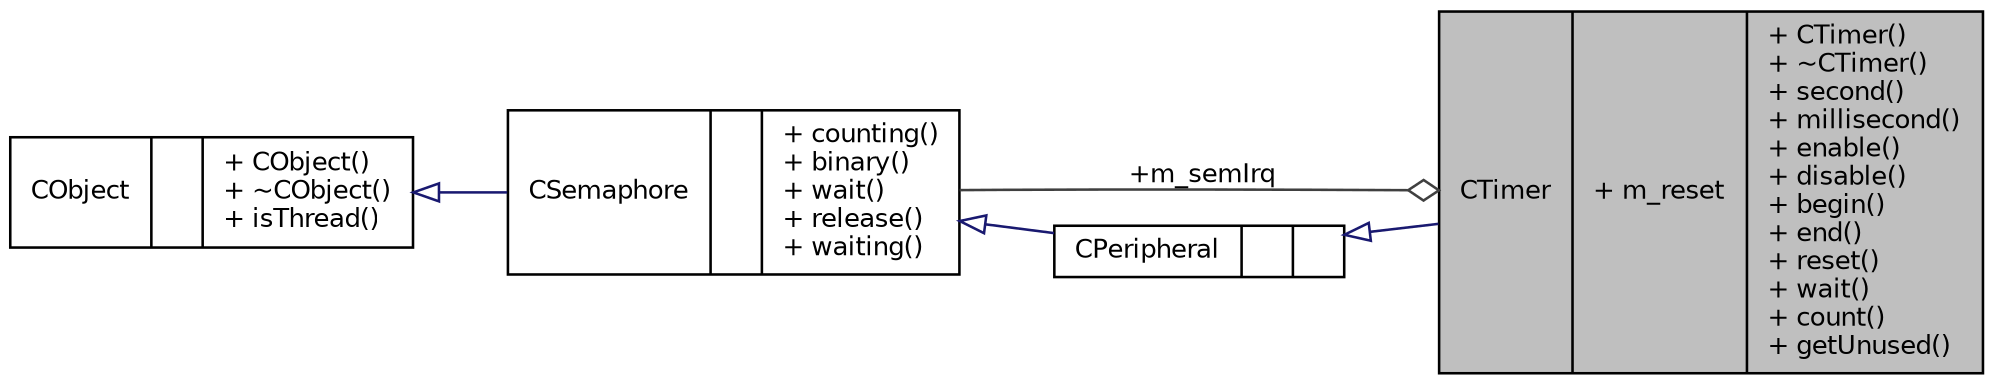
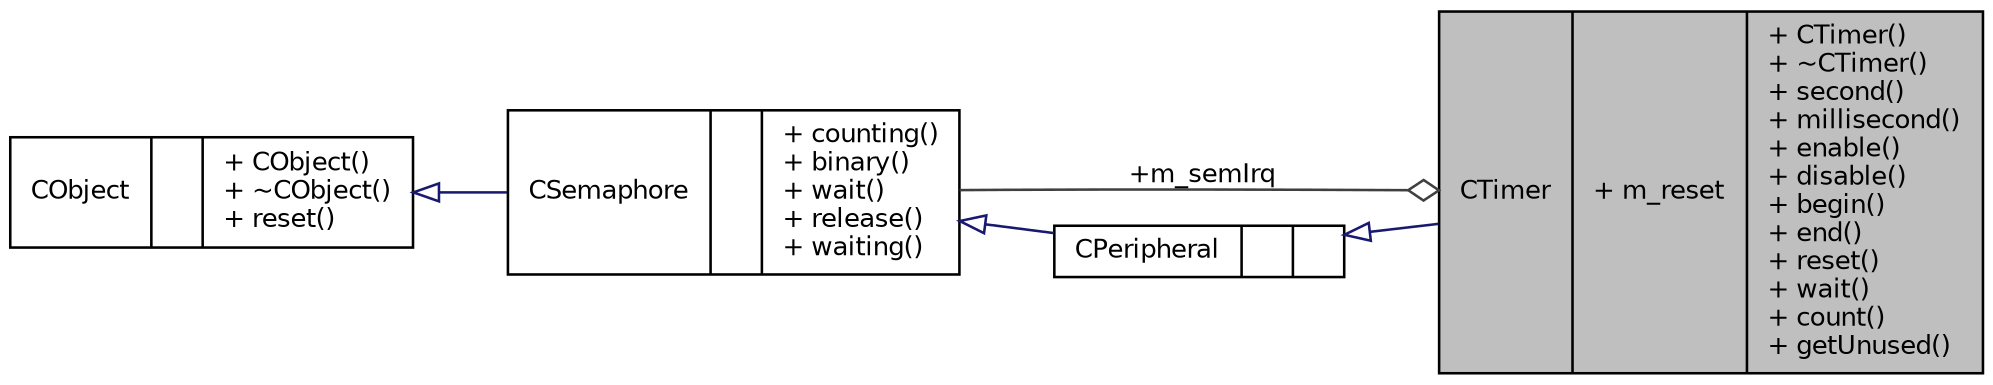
(301, 219) -> (280, 219)
